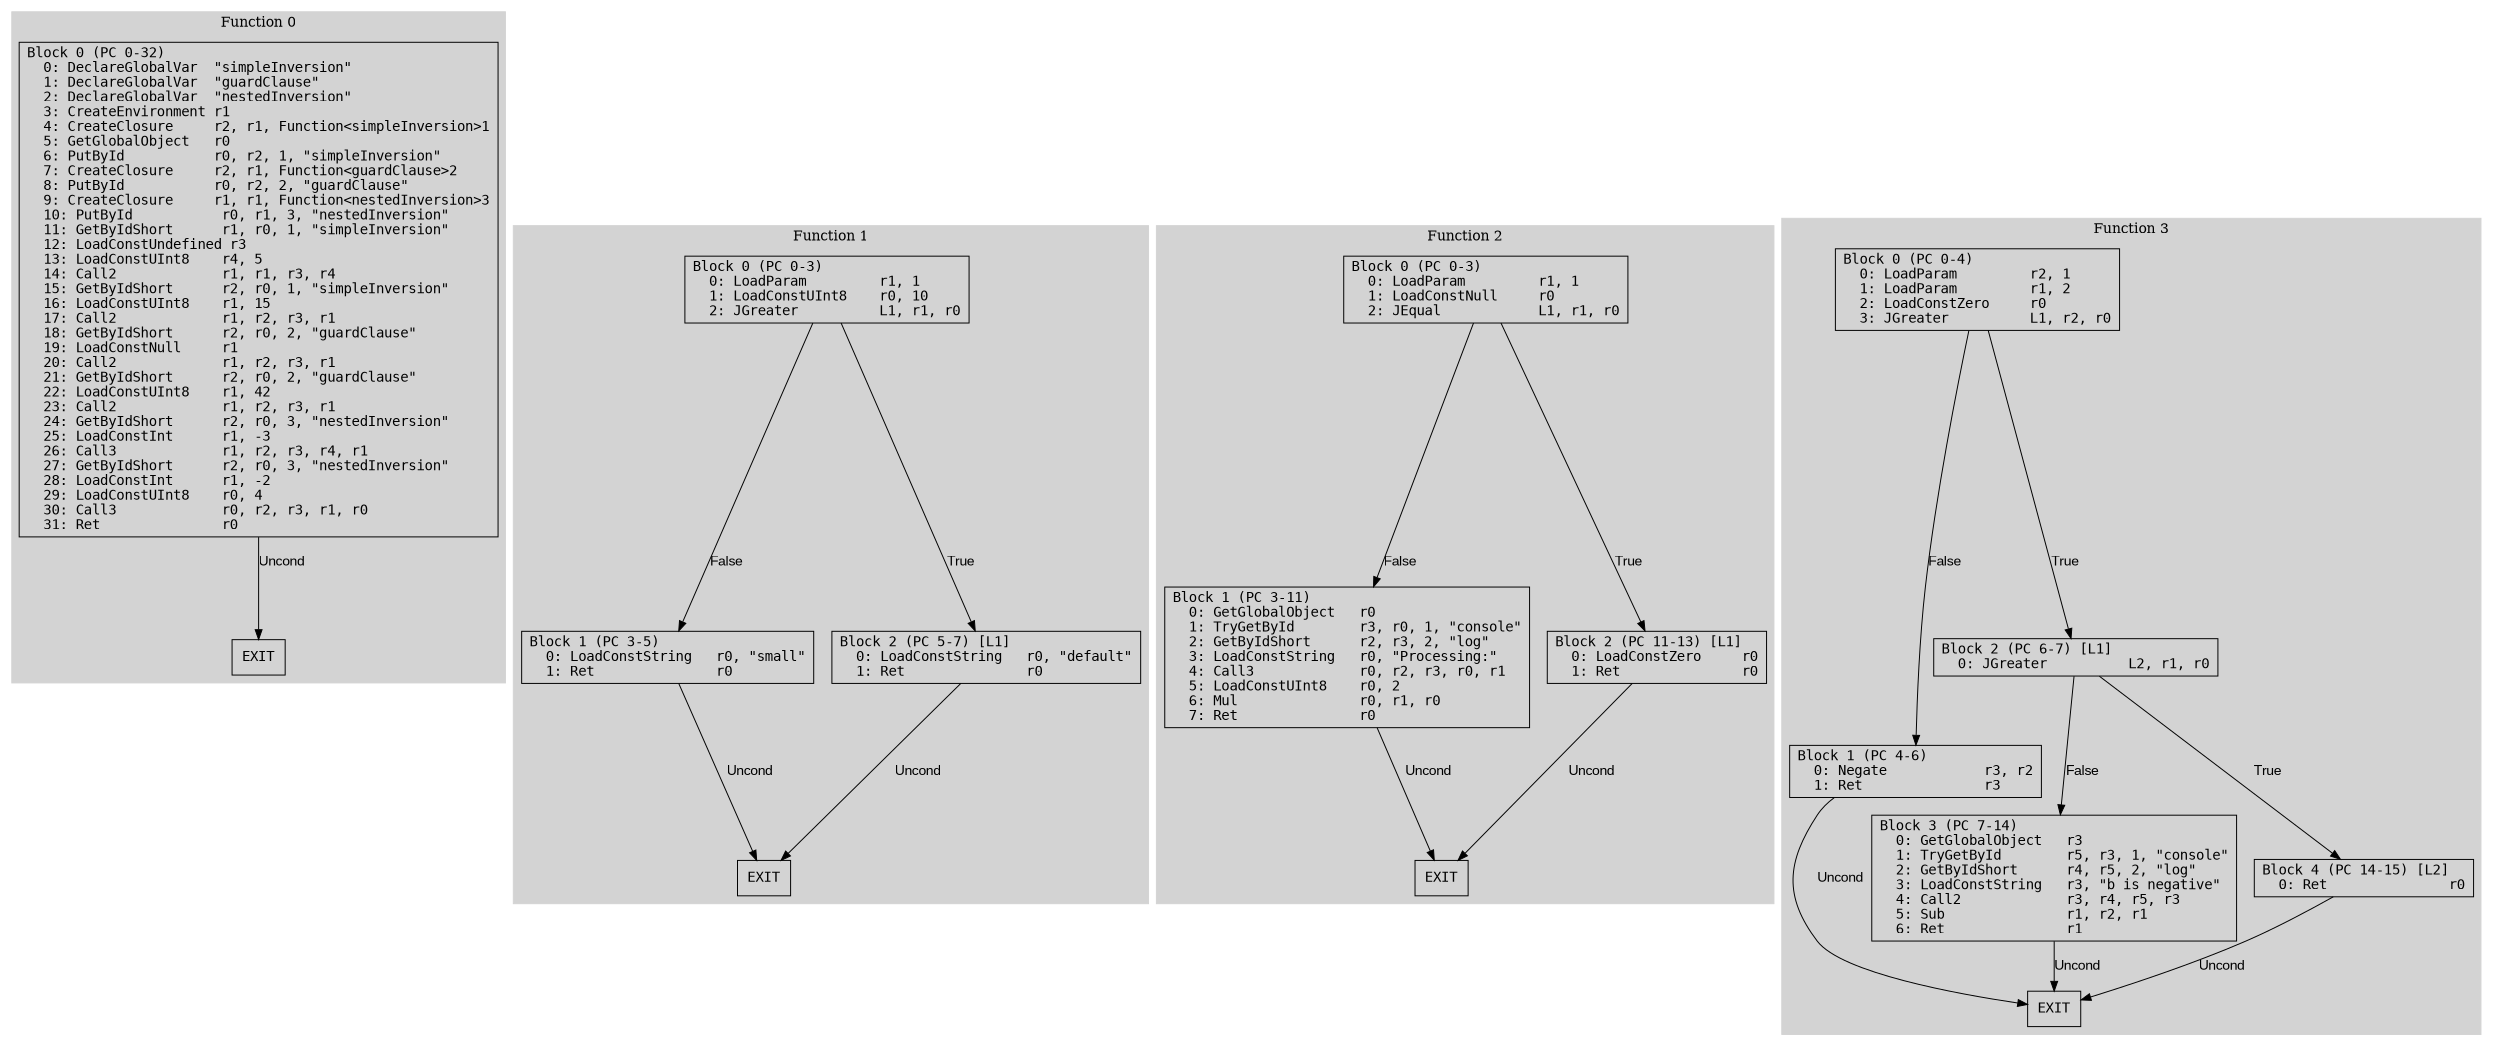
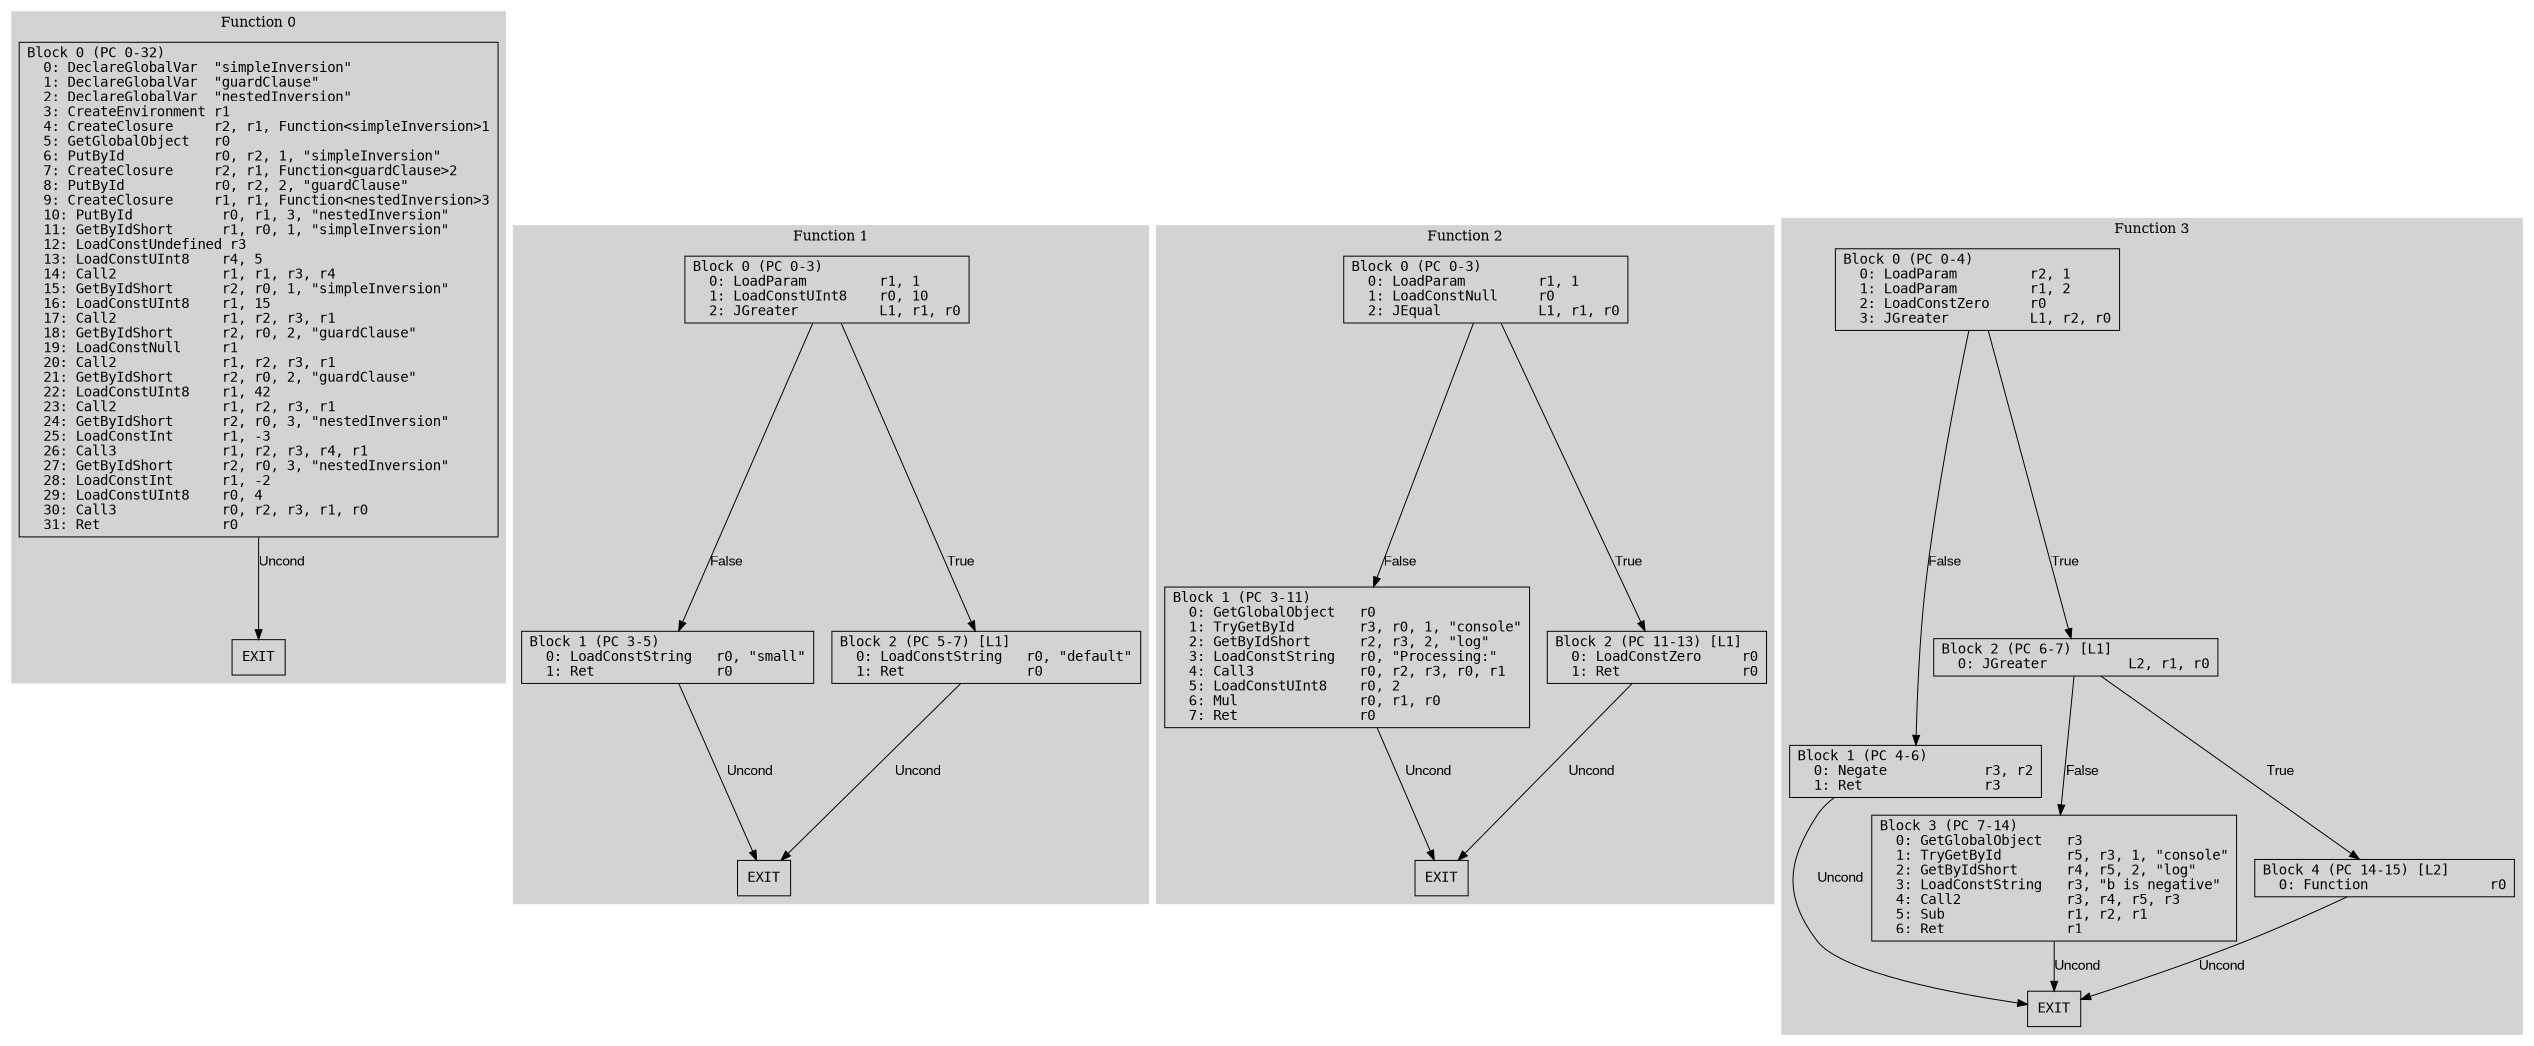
(2364, 878) -> (2385, 878)
